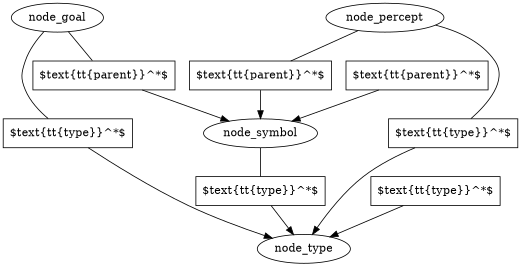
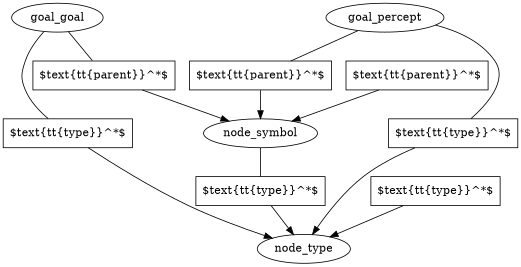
(57, 18) -> (57, 18)
(385, 18) -> (385, 18)
